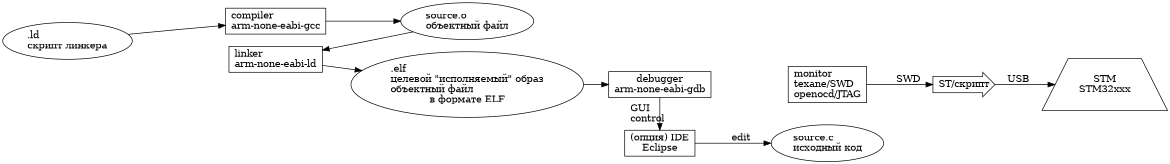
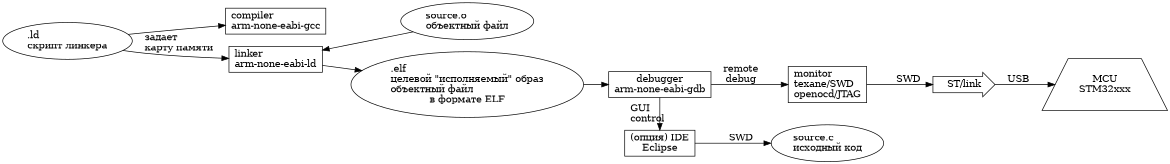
(360, 21) -> none
none -> (172, 56)
none -> (746, 85)
(964, 85) -> (964, 85)
(1105, 85) -> (1105, 85)
(741, 138) -> (741, 138)
